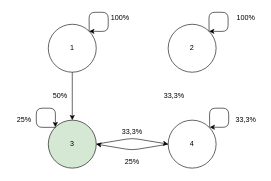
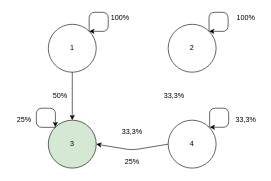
(149, 141) -> none
